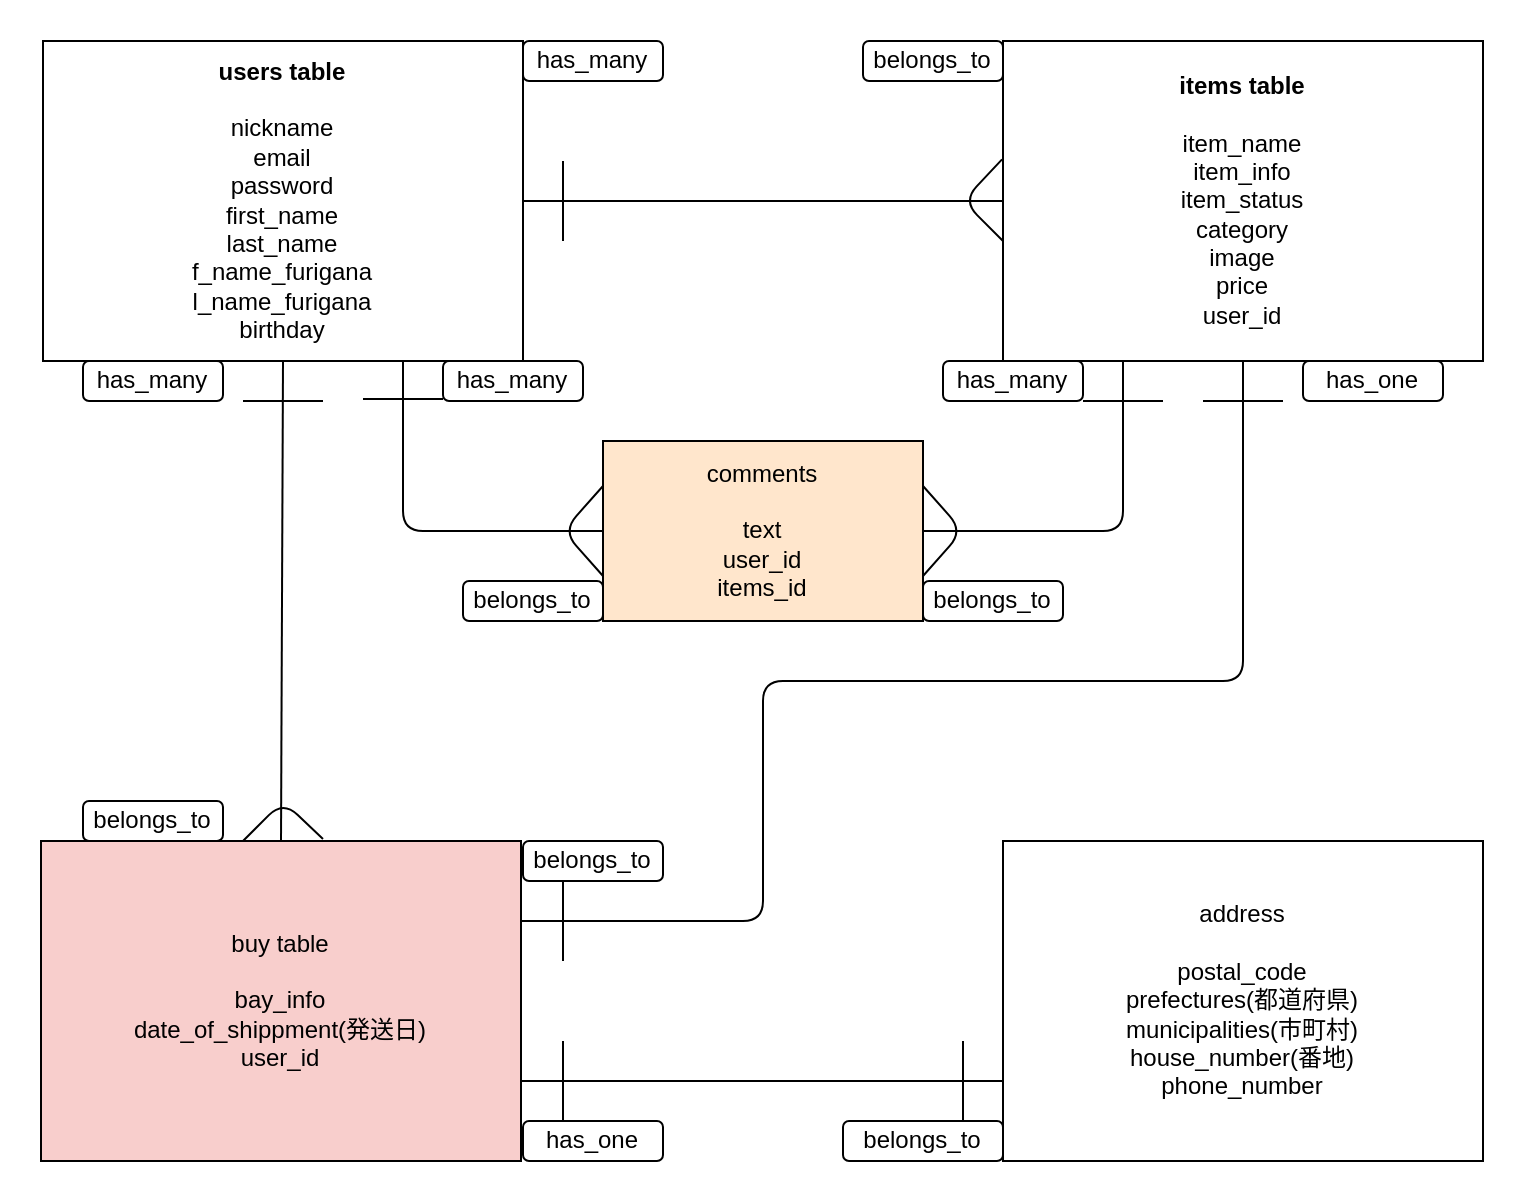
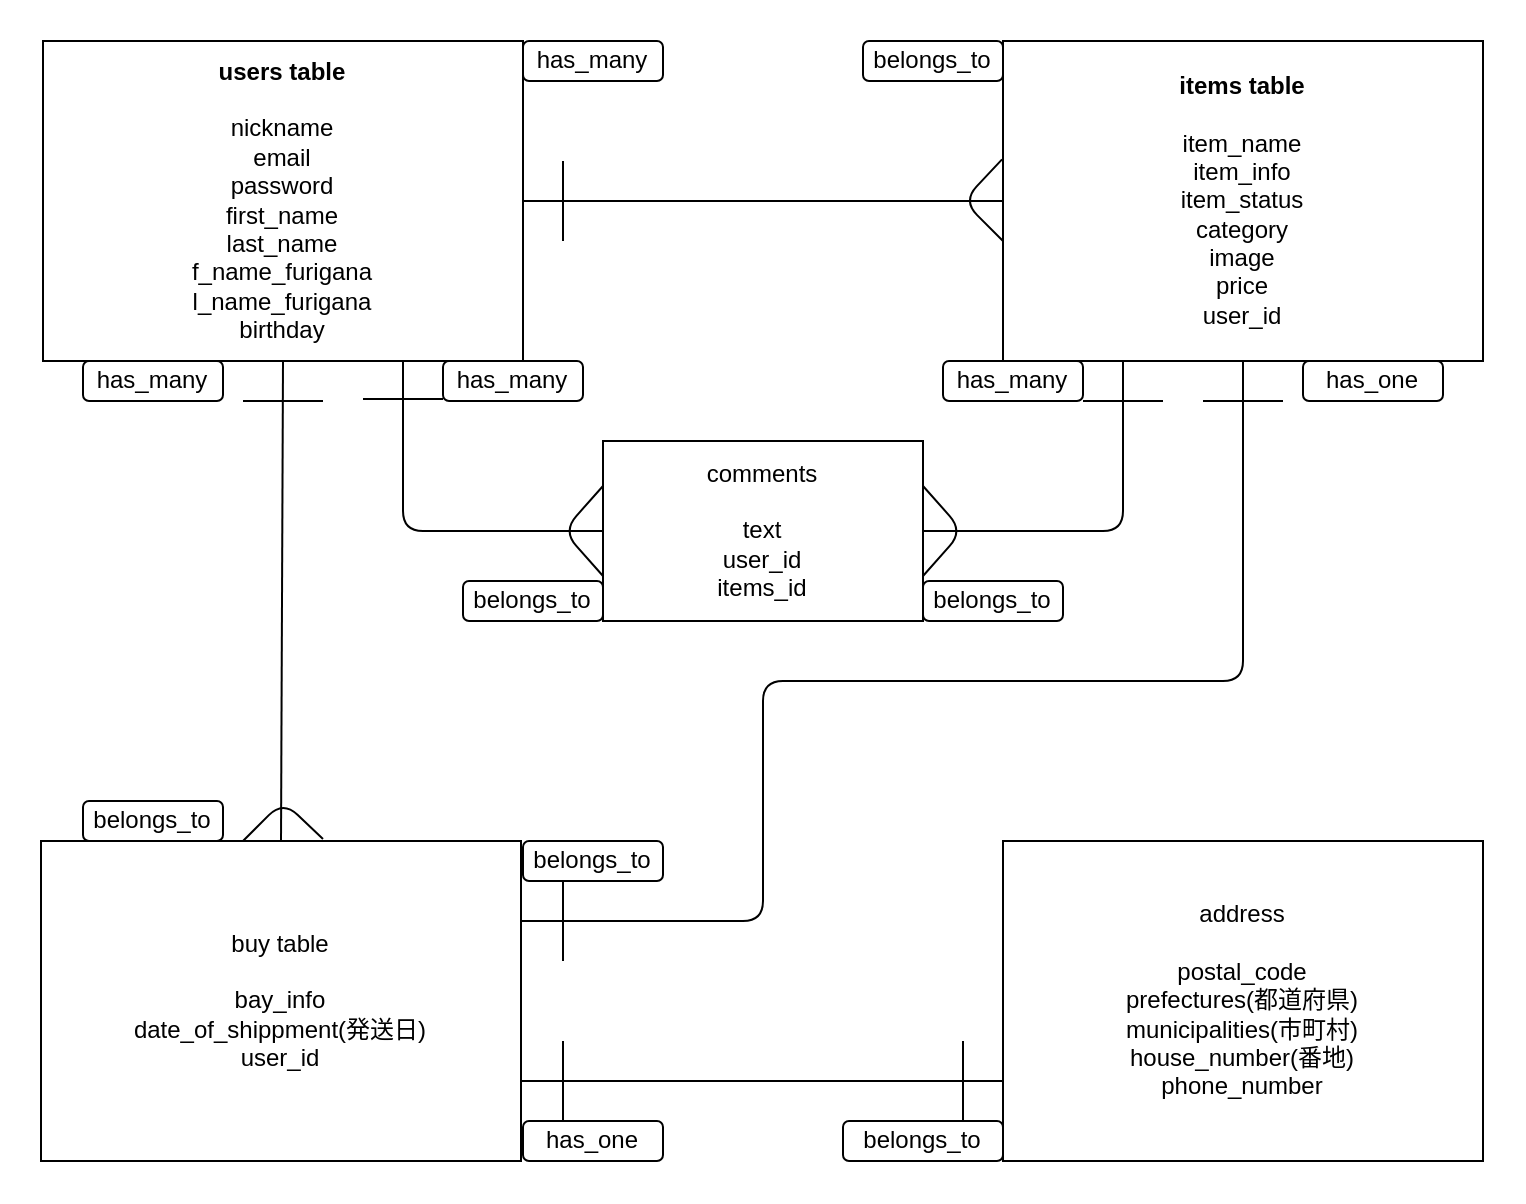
(763, 531) -> (763, 531)
(281, 1001) -> (281, 1001)
